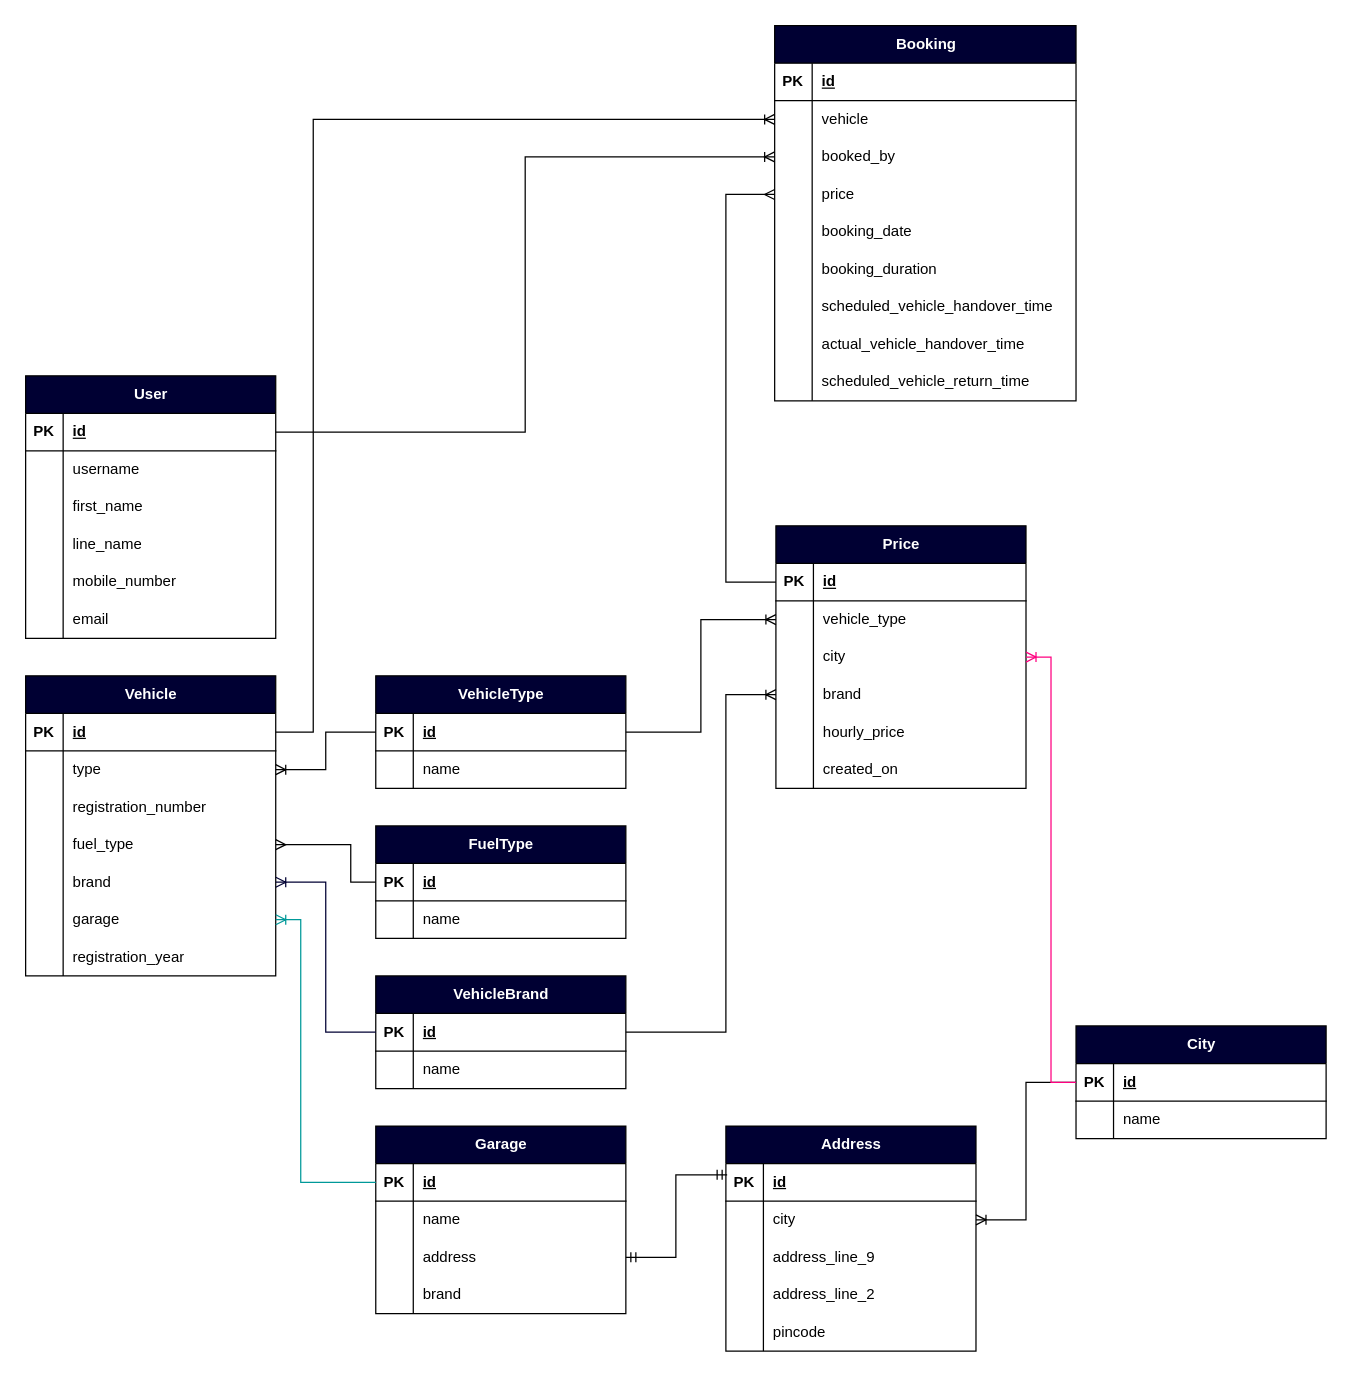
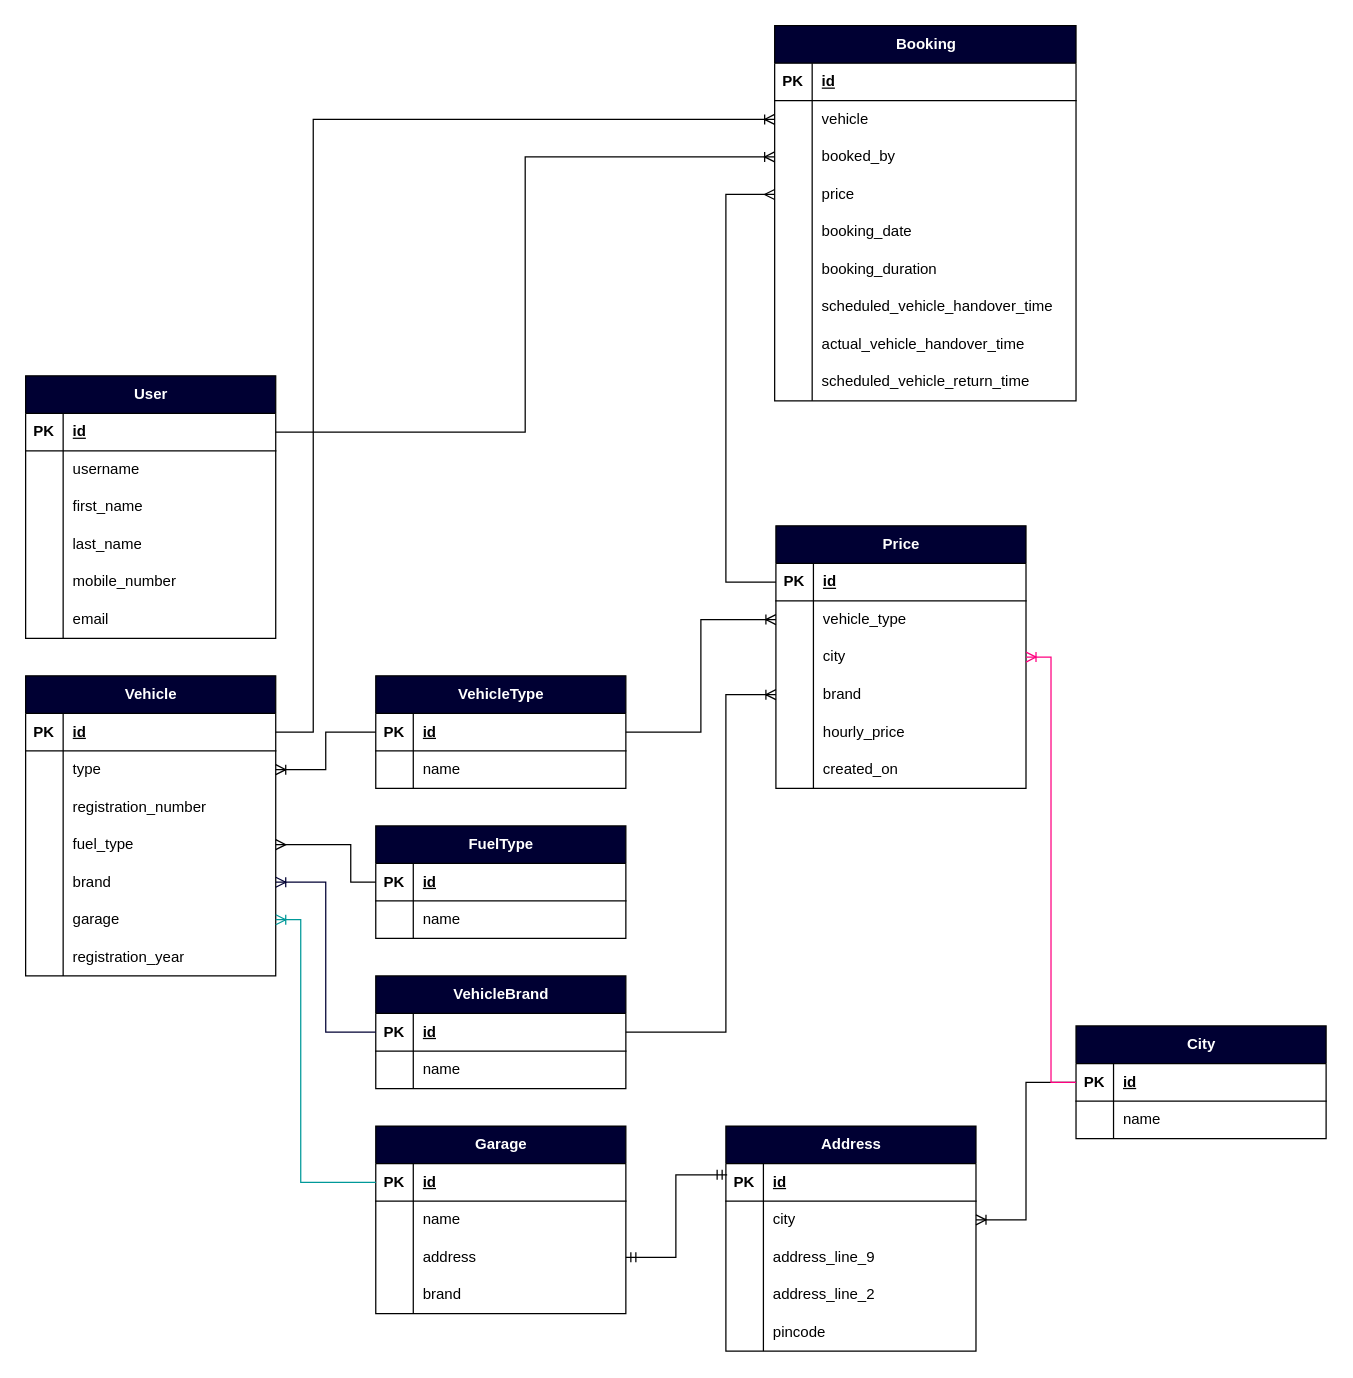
(107, 544) -> (109, 544)
